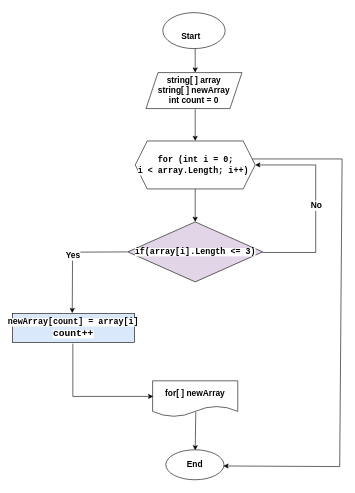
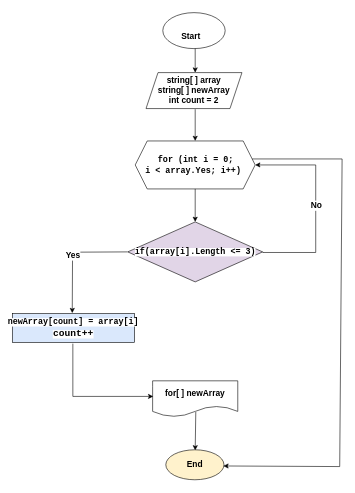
(194, 90) -> (194, 90)
(194, 165) -> (194, 165)
(195, 465) -> (195, 465)
